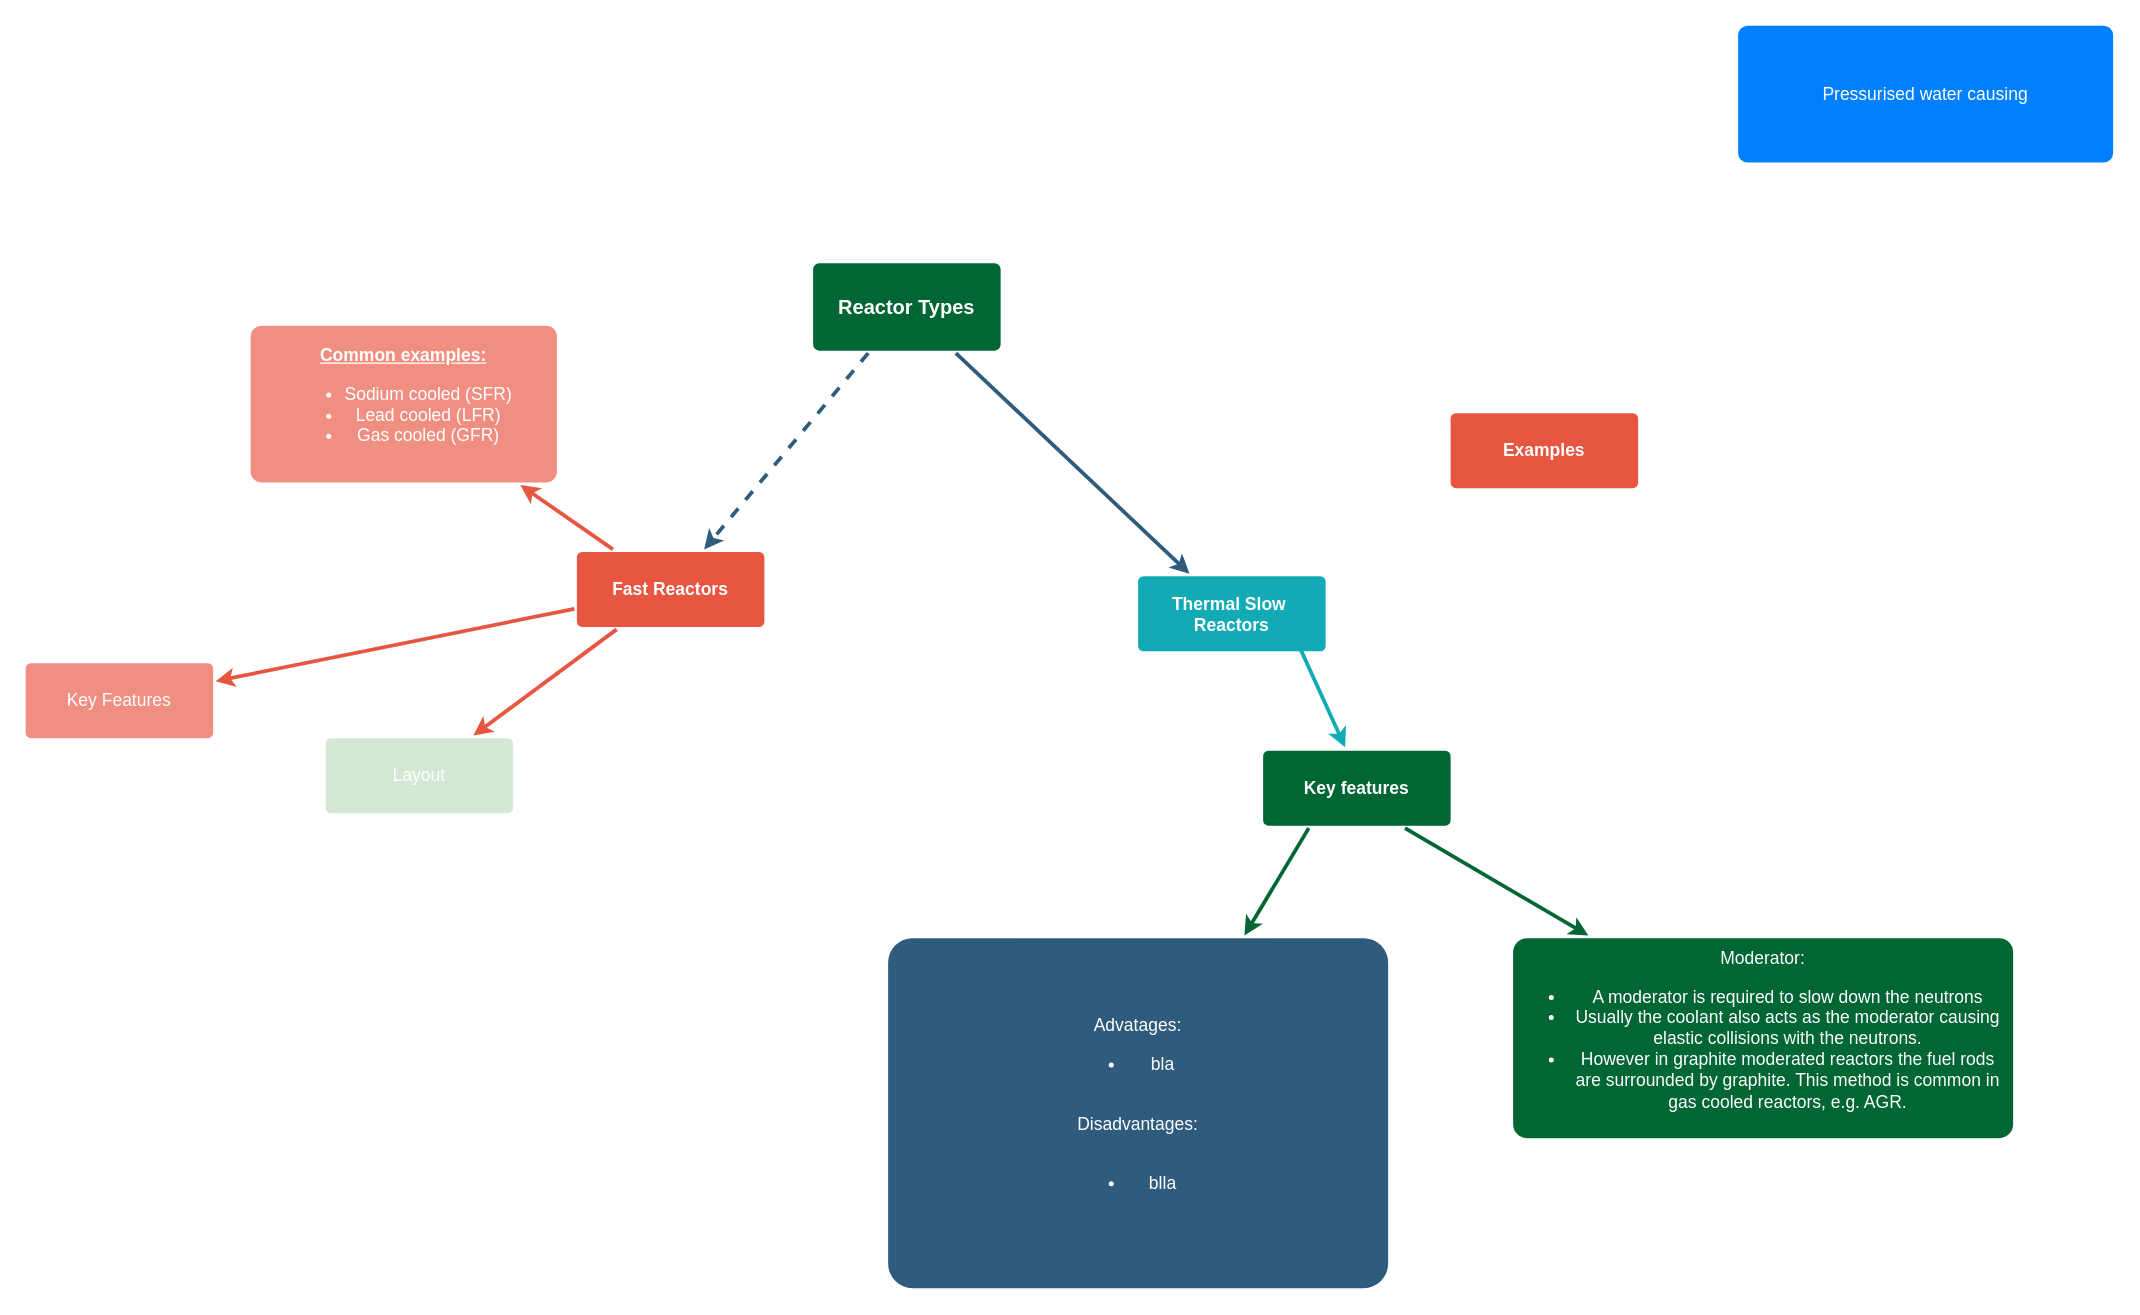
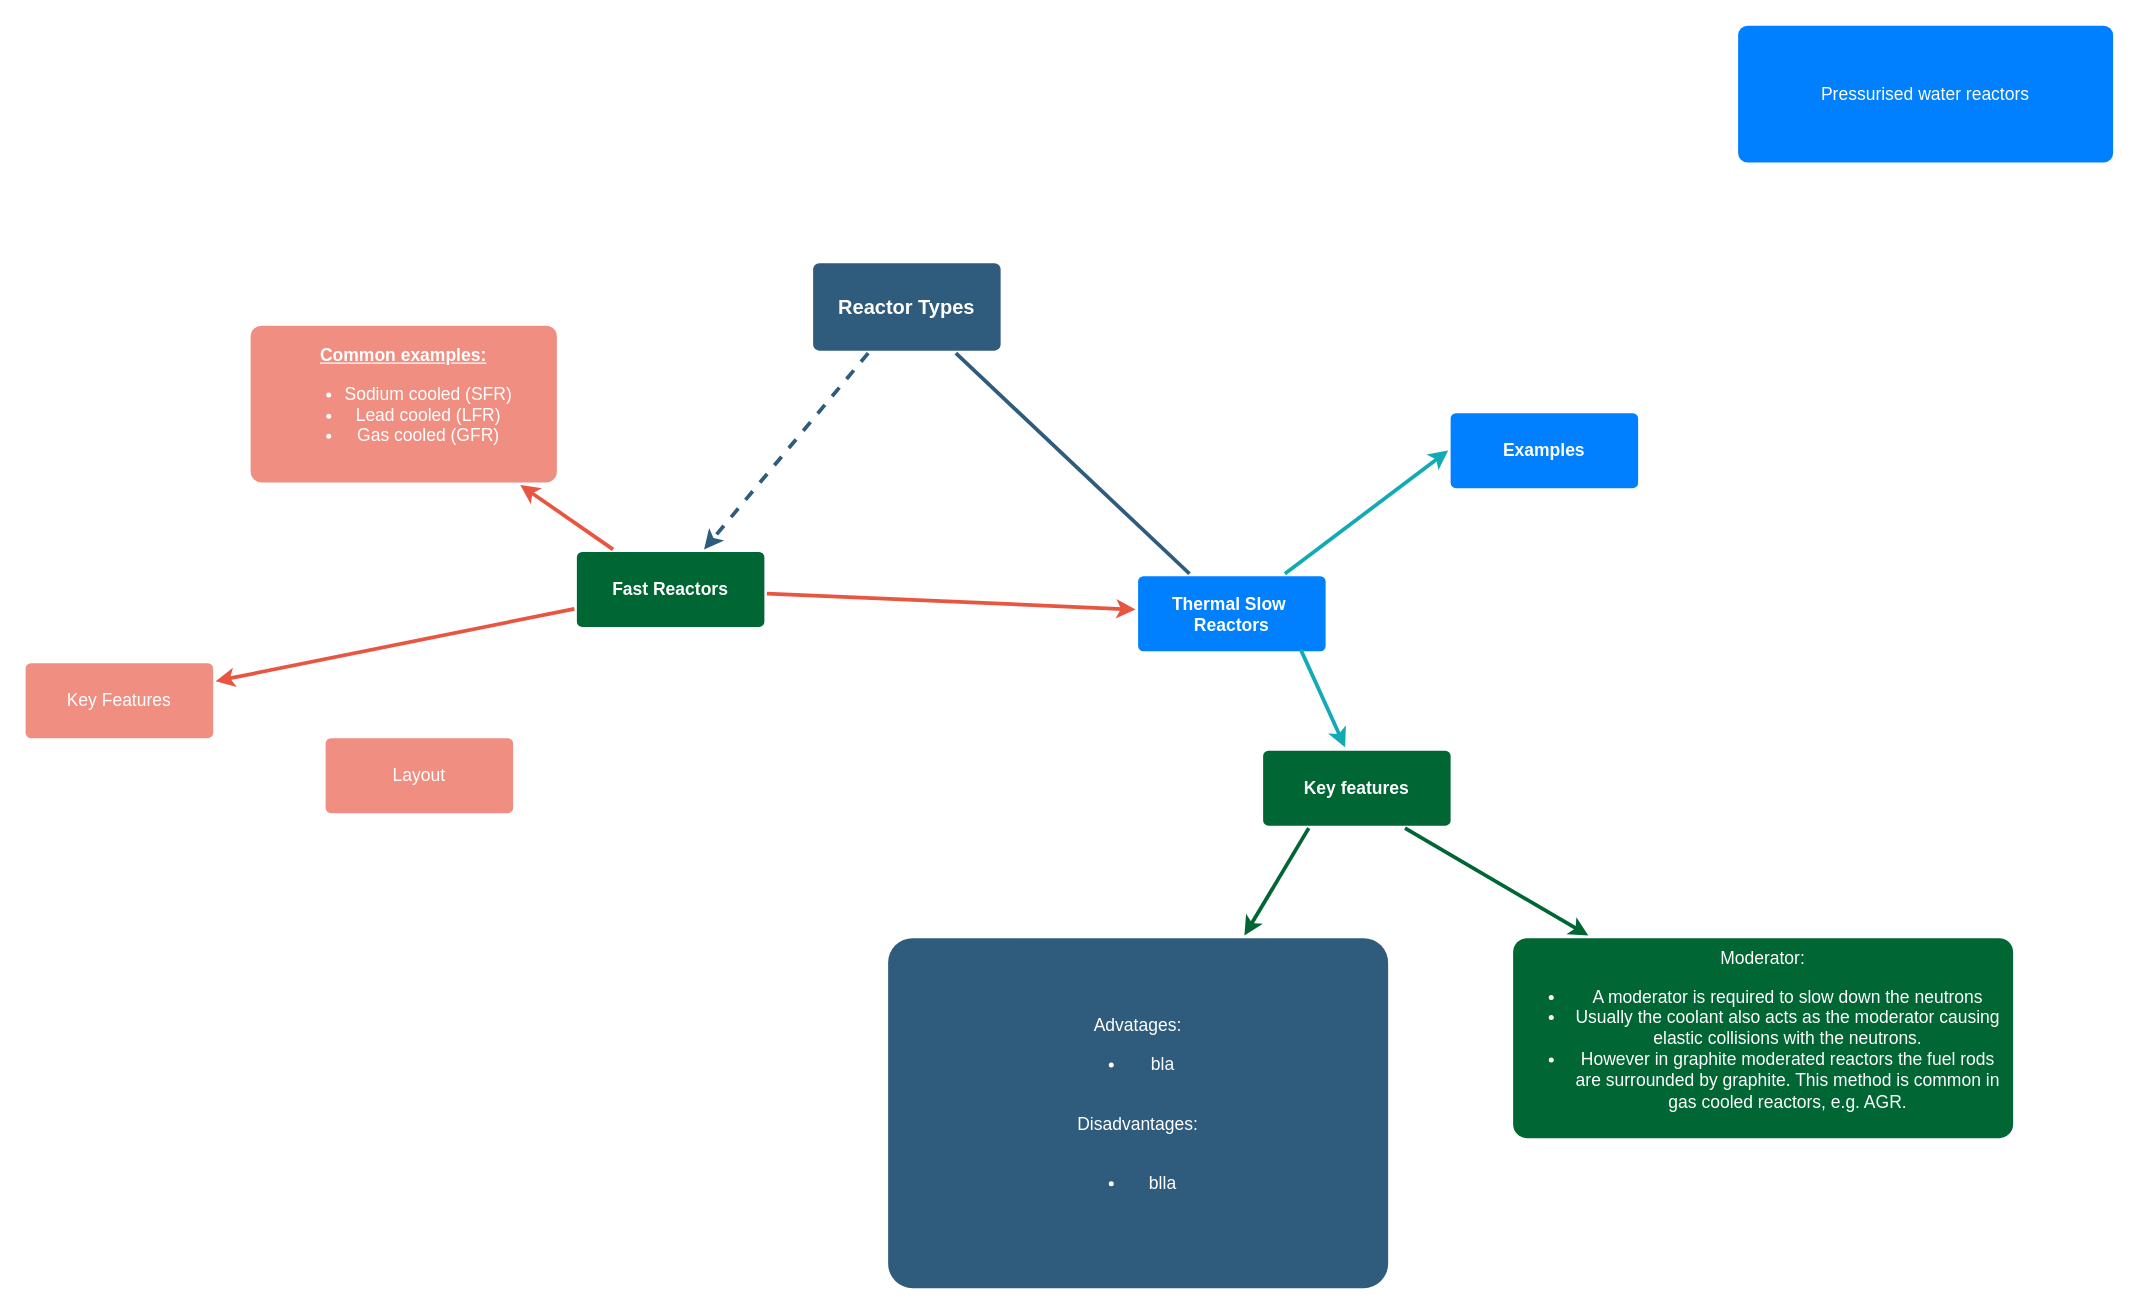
(1926, 94) -> (1926, 94)
(907, 307) -> (907, 307)
(1544, 451) -> (1544, 451)
none -> (1361, 516)
(1178, 563) -> (1183, 568)
(671, 589) -> (671, 589)
(1232, 614) -> (1232, 614)
(550, 678) -> (945, 601)
(419, 776) -> (419, 776)
